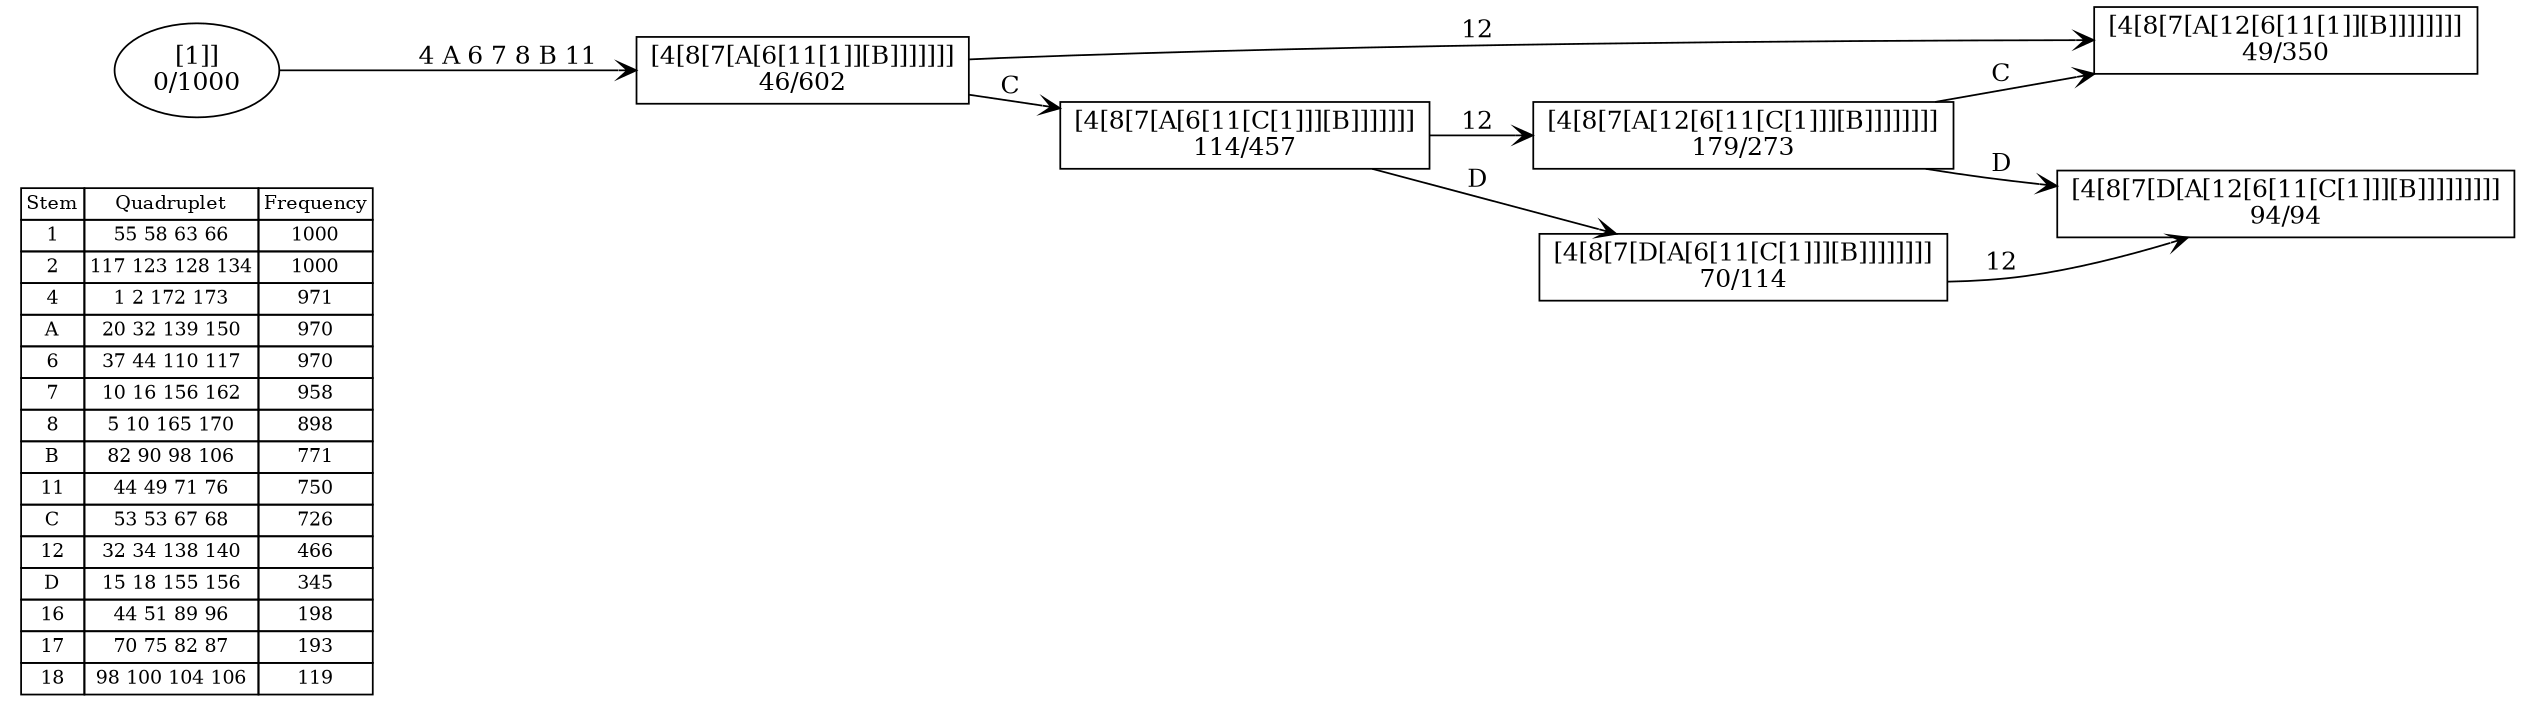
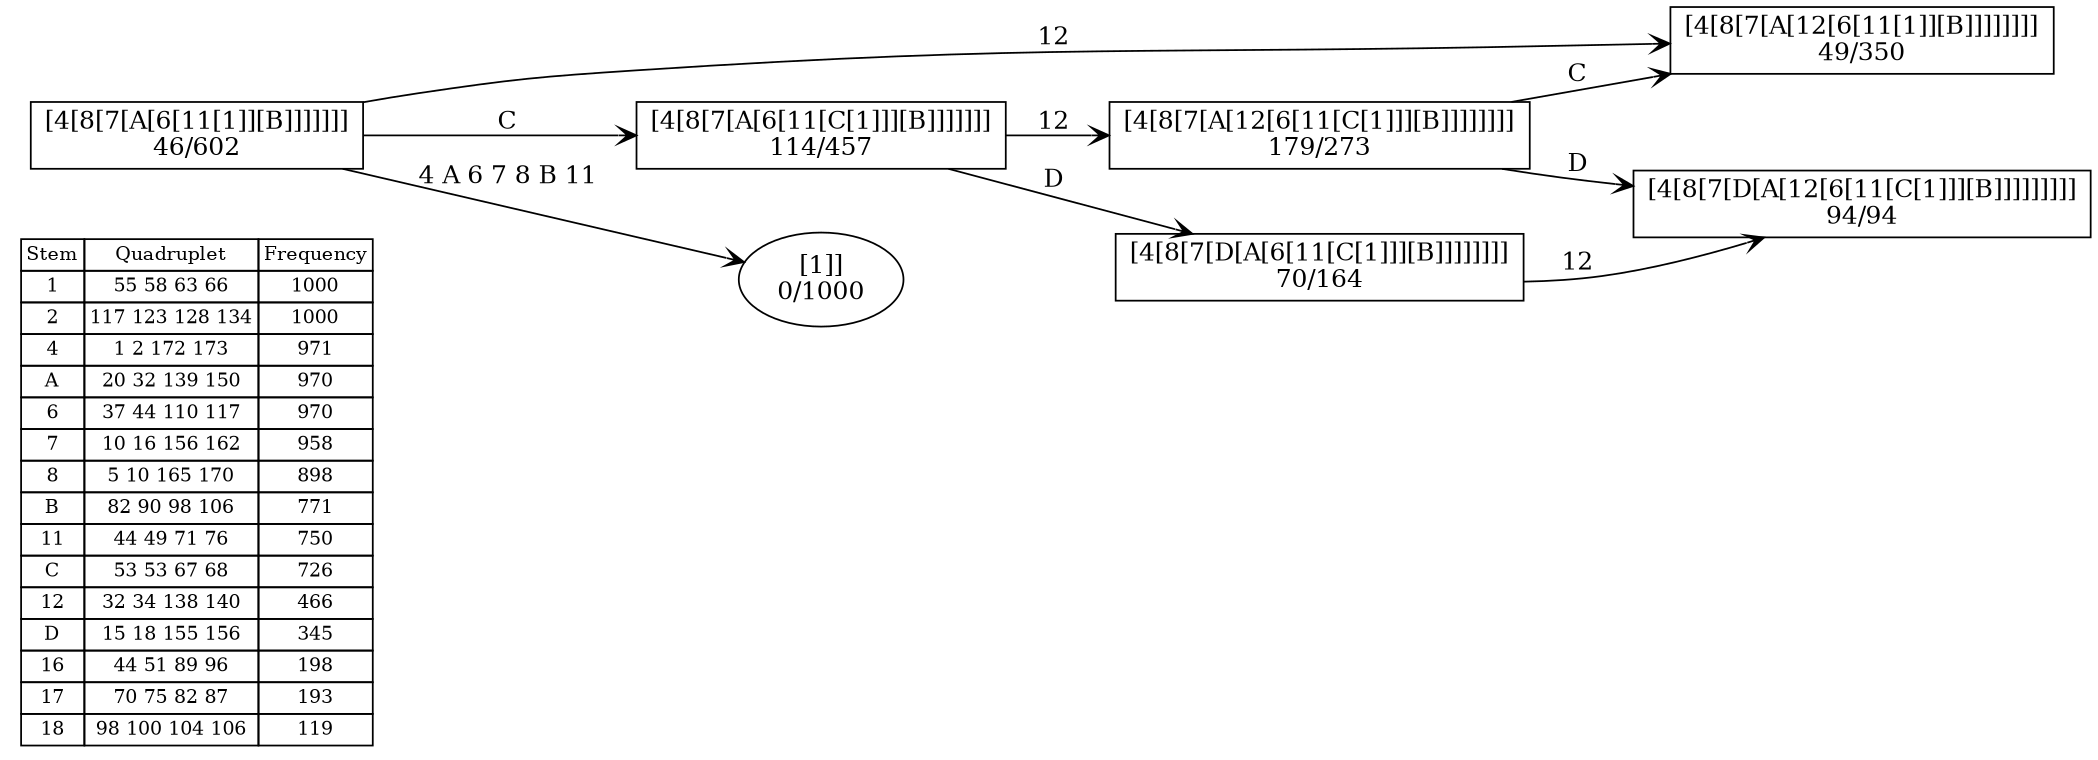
(449, 70) -> (535, 213)
(1743, 267) -> (1320, 267)
